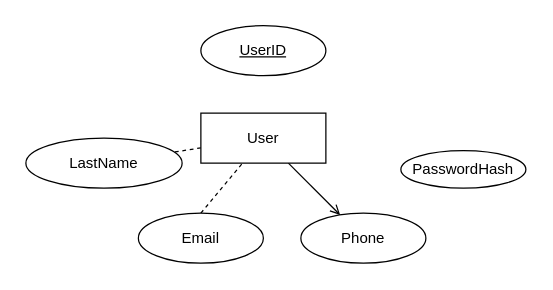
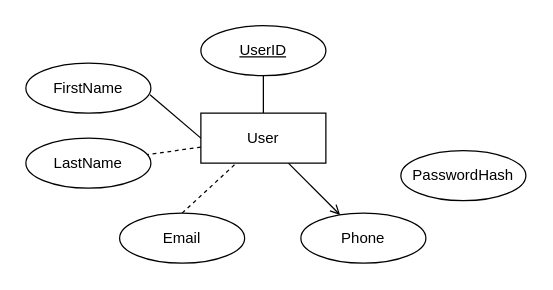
none -> (88, 88)
none -> (263, 94)
none -> (175, 116)
(104, 163) -> (88, 163)
(463, 169) -> (463, 176)
(201, 238) -> (182, 238)
